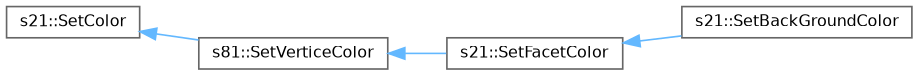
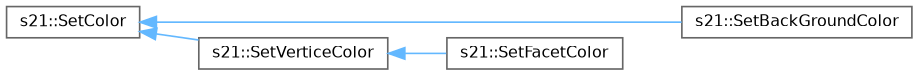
(661, 38) -> (419, 22)
(293, 53) -> (293, 53)
